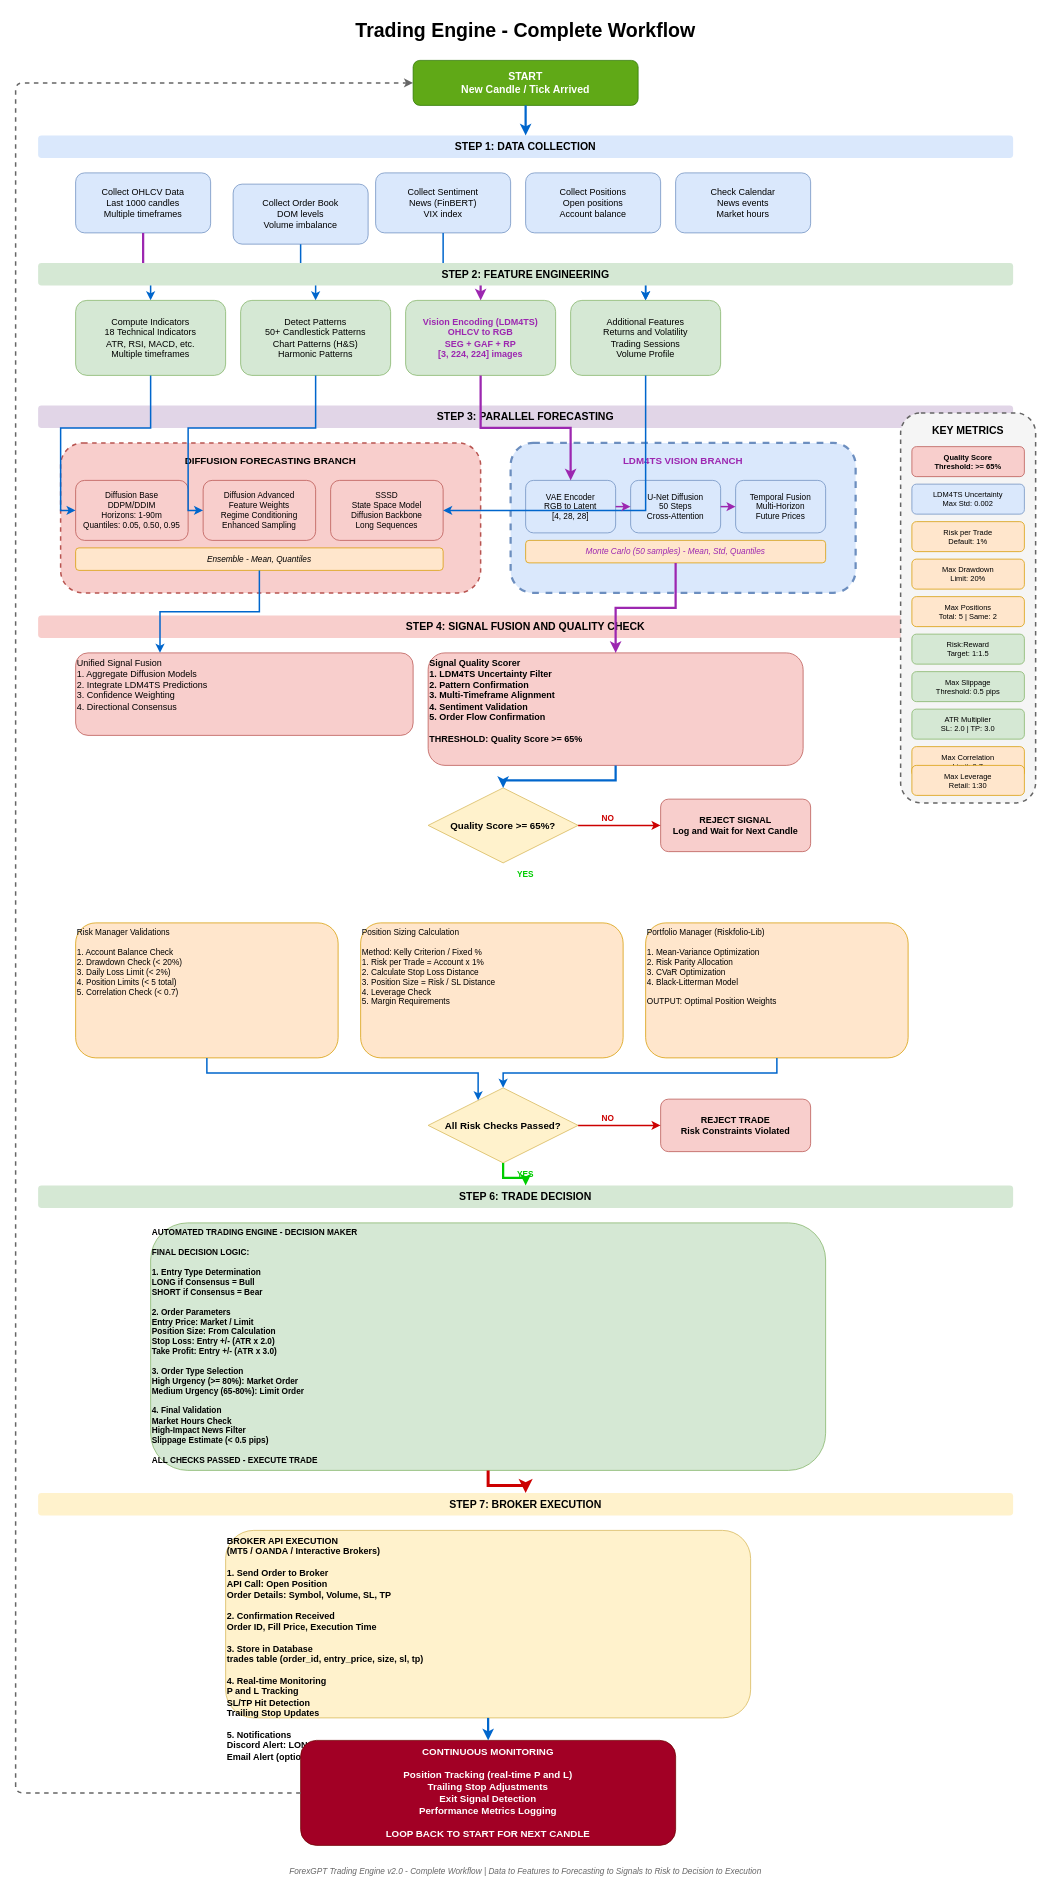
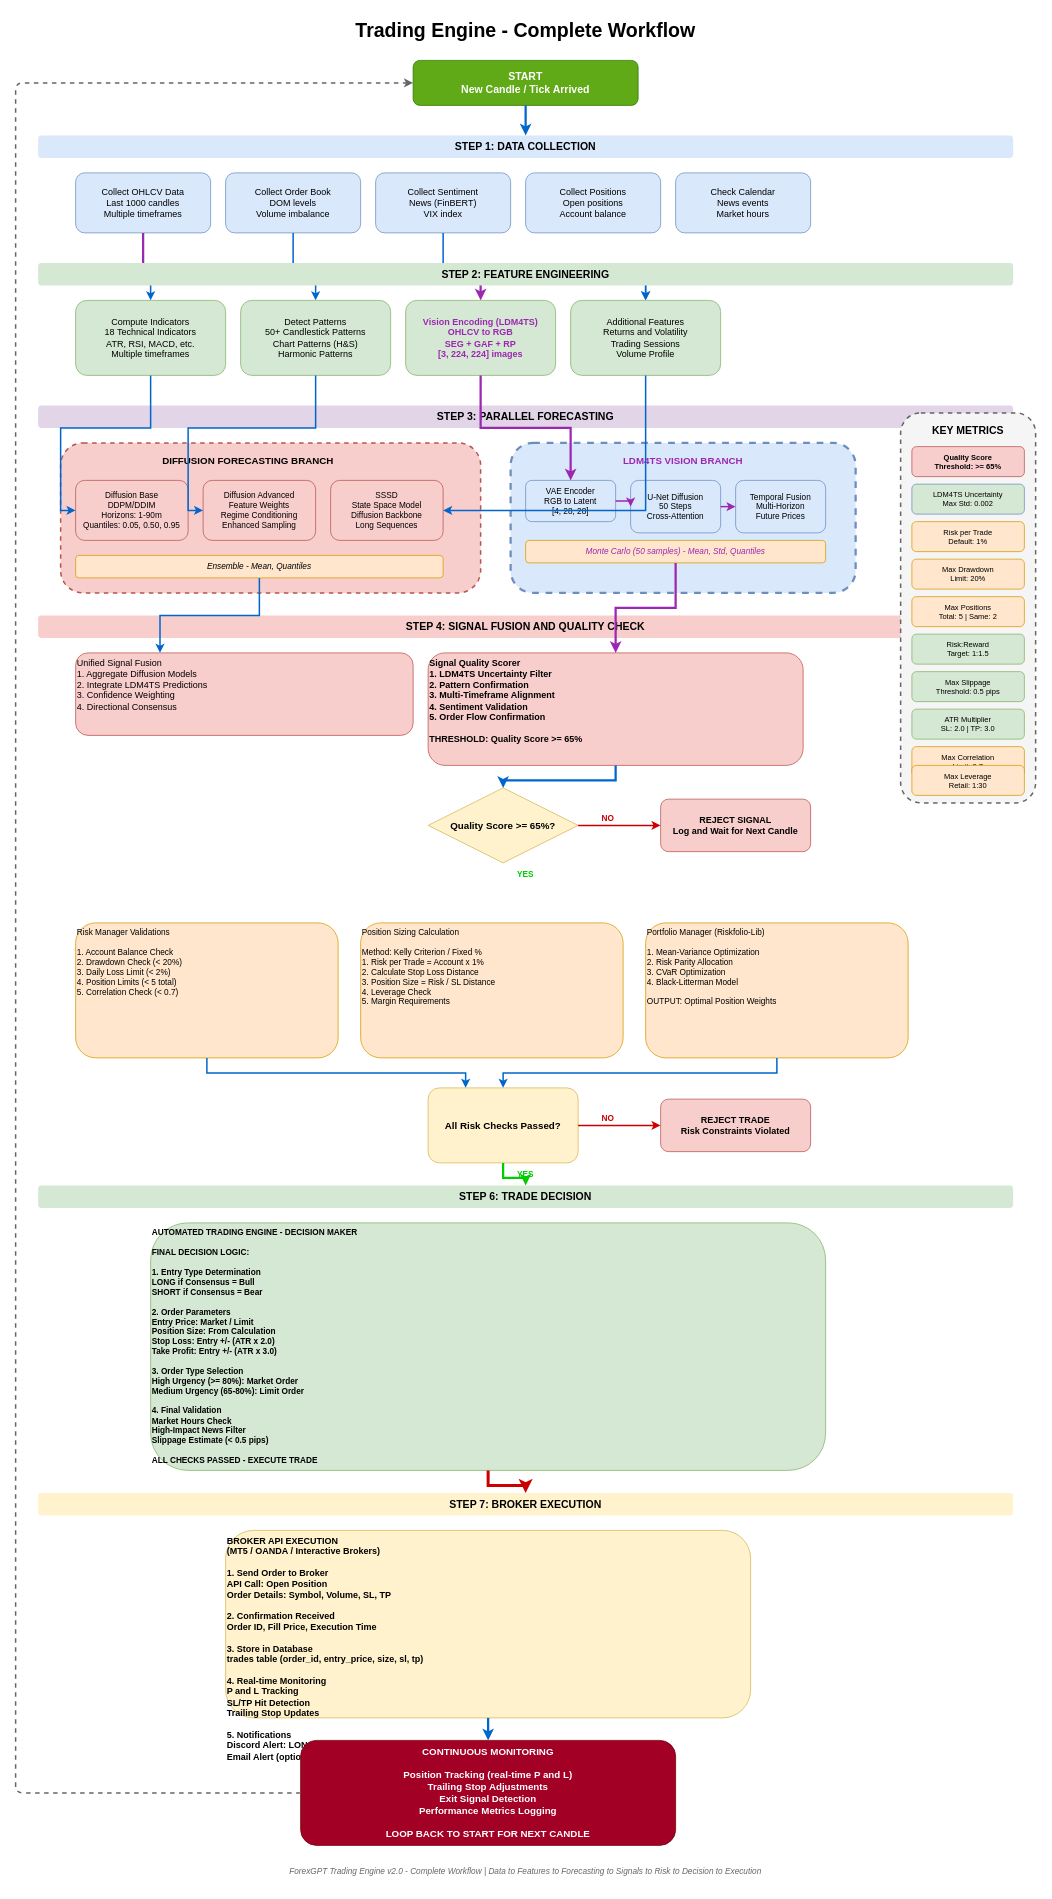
(300, 214) -> (293, 203)
(270, 460) -> (248, 460)
(968, 499) -> (968, 499)
(570, 507) -> (570, 501)
(259, 559) -> (259, 567)
(503, 1125) -> (503, 1125)
